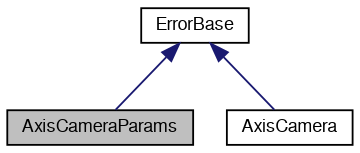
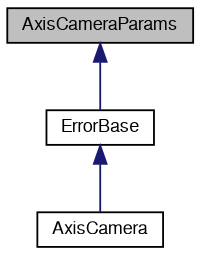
(141, 83) -> (100, 86)
